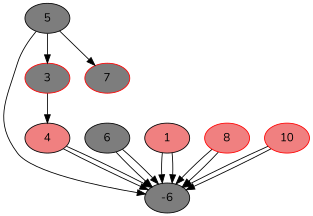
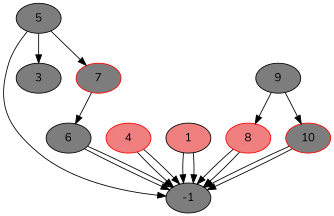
(47, 78) -> (39, 78)
none -> (278, 78)
(47, 104) -> none
none -> (85, 104)
(47, 138) -> (129, 138)
(287, 138) -> (308, 138)
(167, 198) -> (188, 198)
